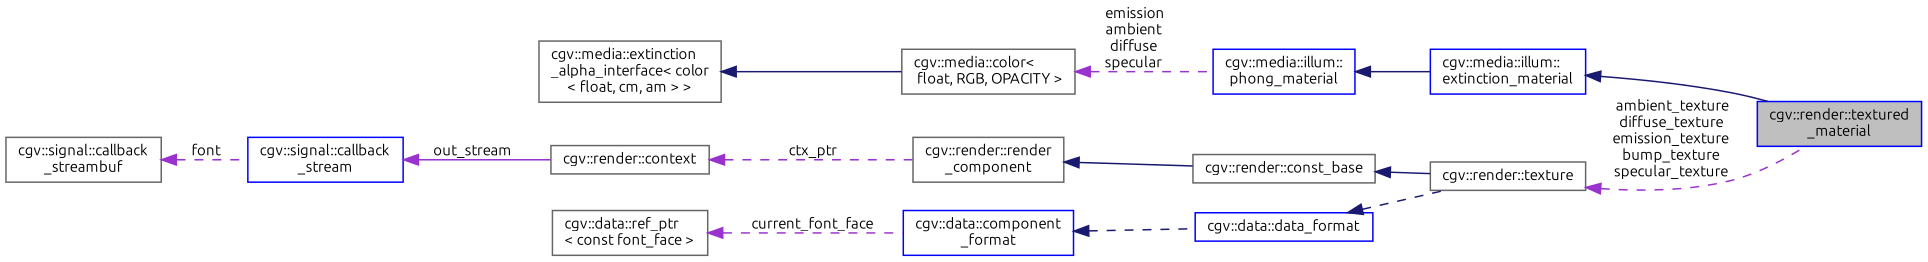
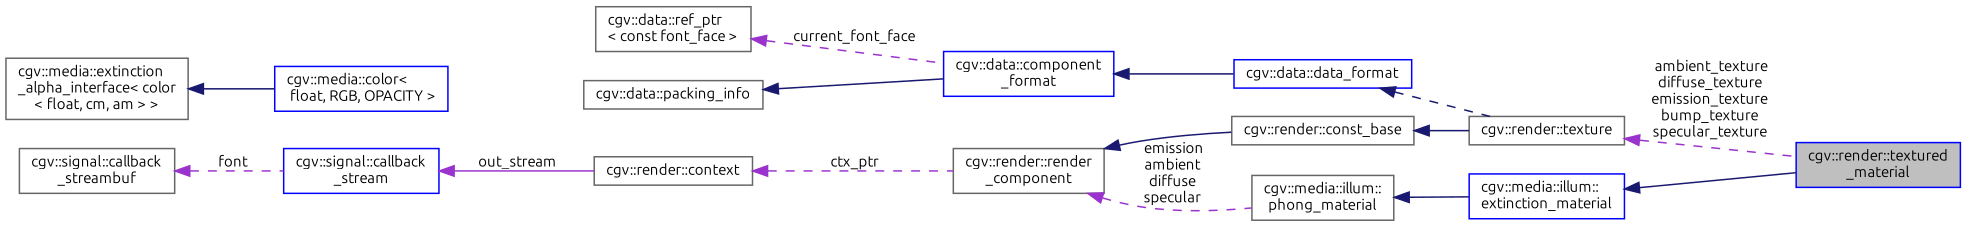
(988, 72) -> (361, 89)
(1152, 72) -> (1176, 210)
(1284, 72) -> (1323, 198)
none -> (673, 95)
(1142, 230) -> (1181, 74)
